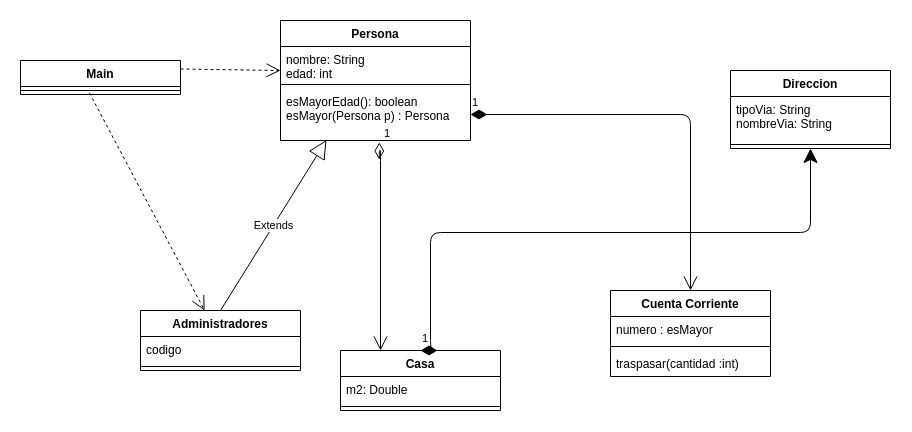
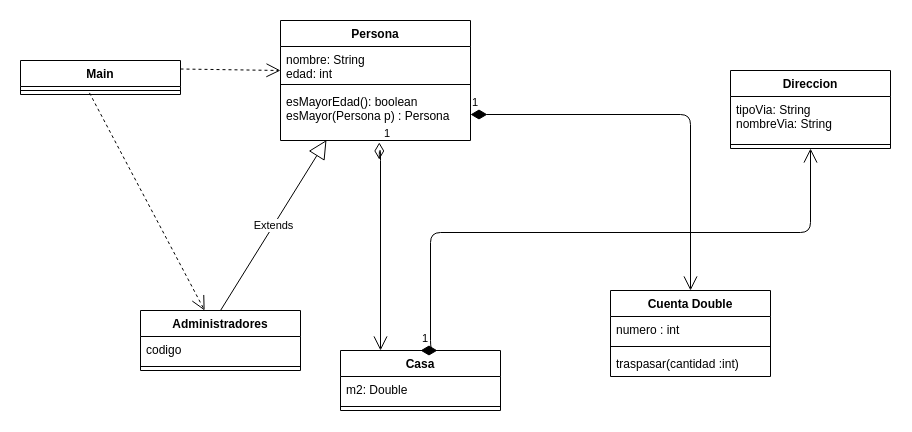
(811, 161) -> (811, 157)
(690, 304) -> (690, 304)
(665, 330) -> (650, 330)
